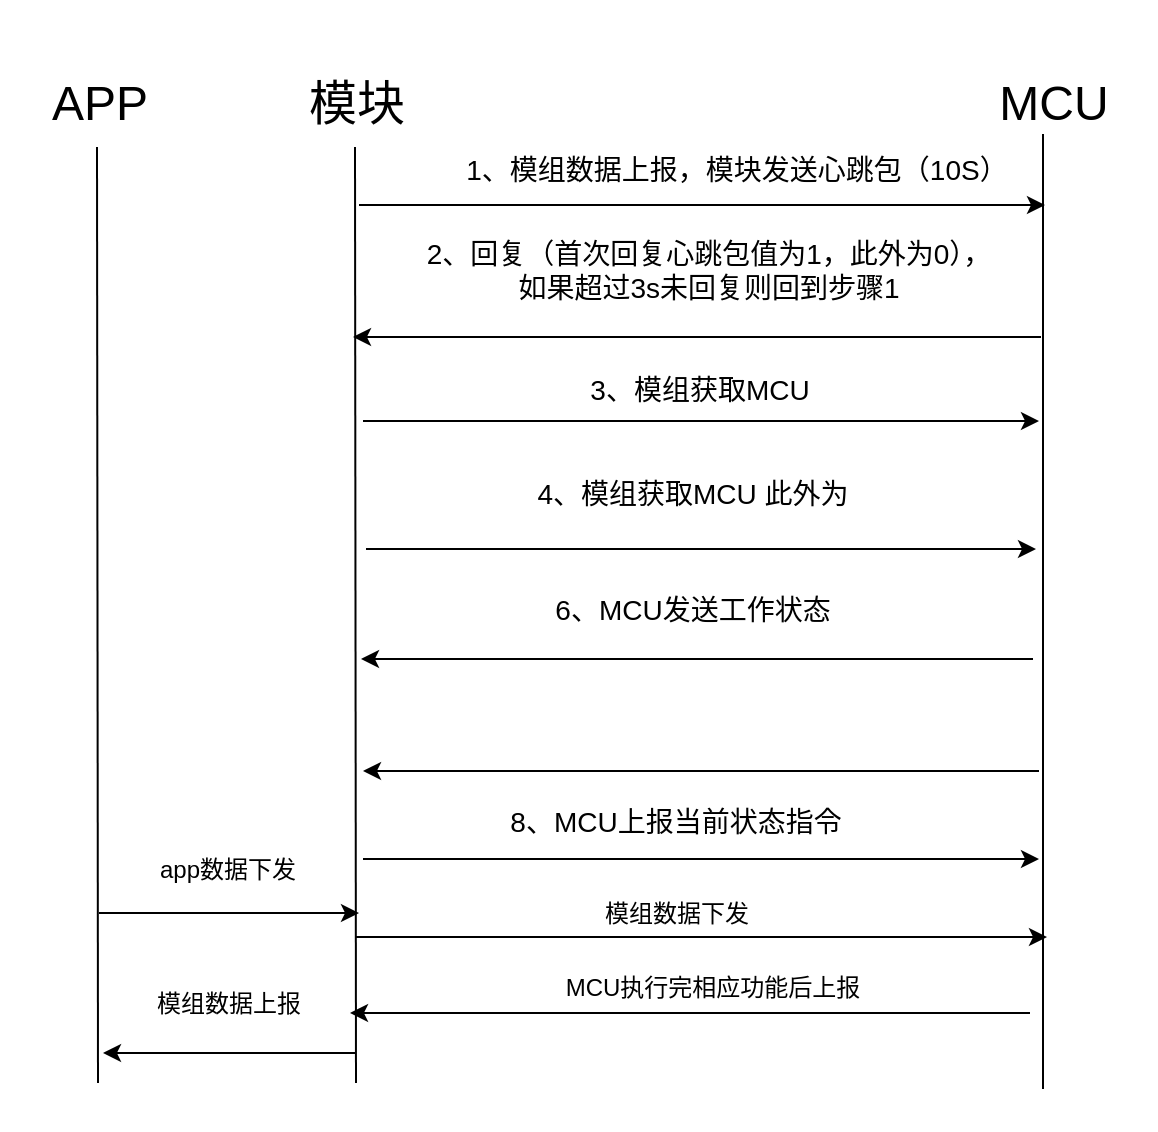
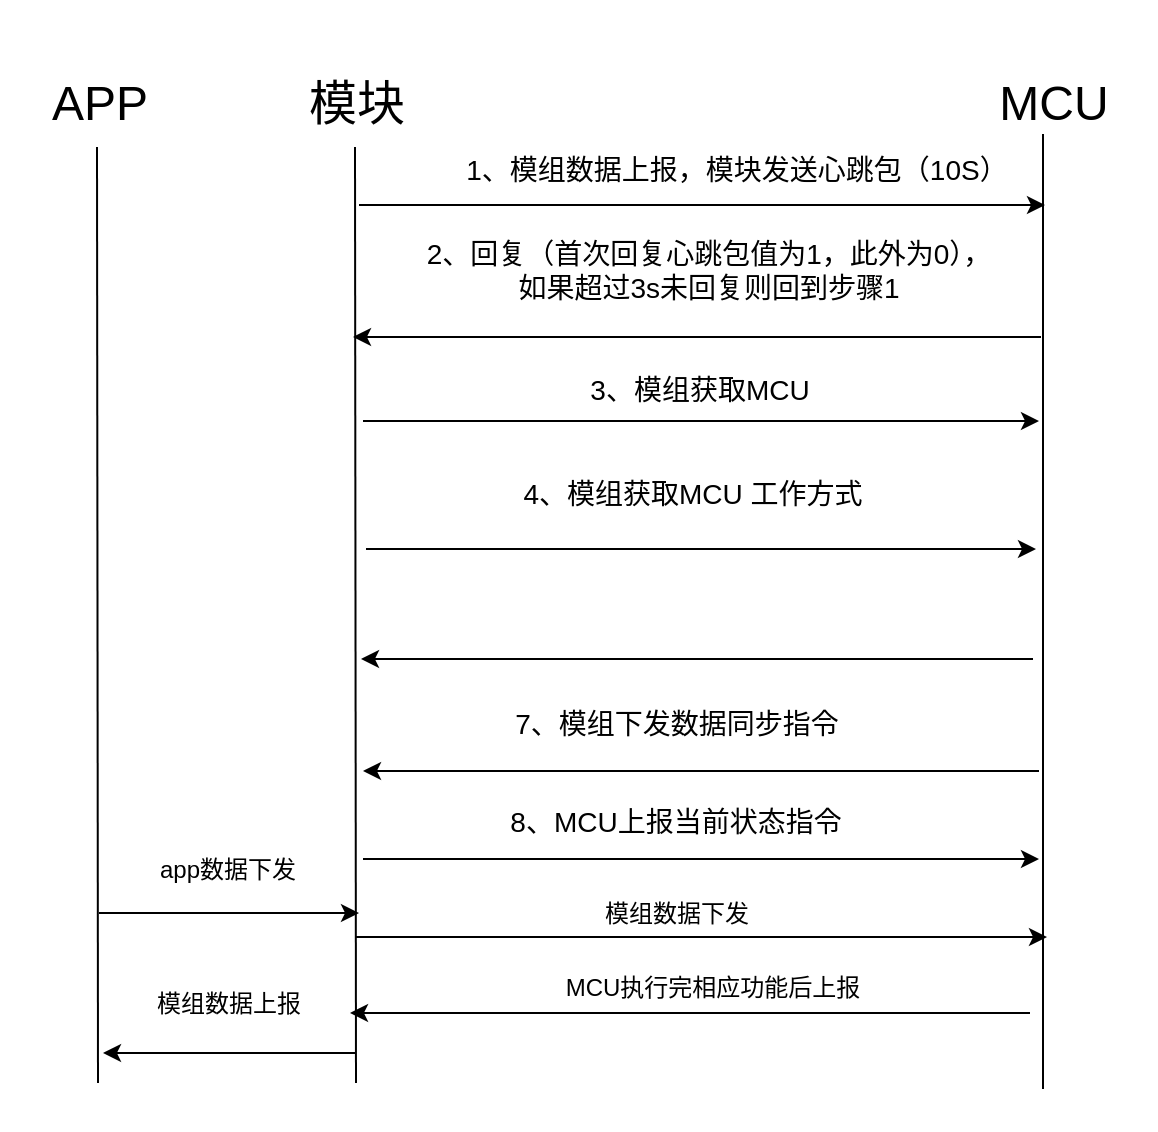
(694, 495) -> (694, 495)
(693, 611) -> none
none -> (677, 725)
